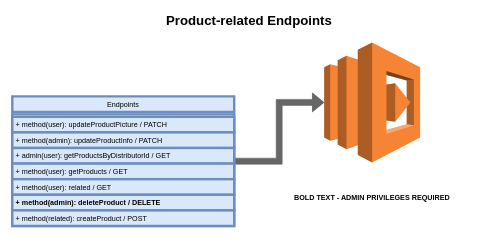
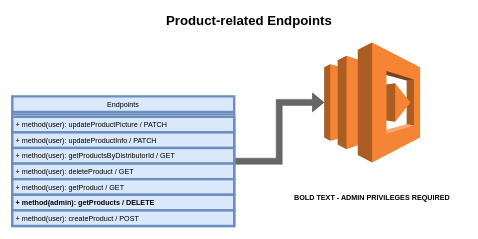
(95, 140) -> (94, 140)
(103, 156) -> (106, 156)
(77, 172) -> (81, 172)
(68, 187) -> (75, 187)
(88, 203) -> (85, 203)
(89, 218) -> (83, 218)
